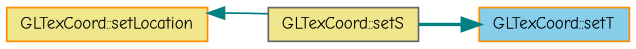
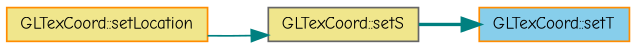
(247, 13) -> (229, 36)
